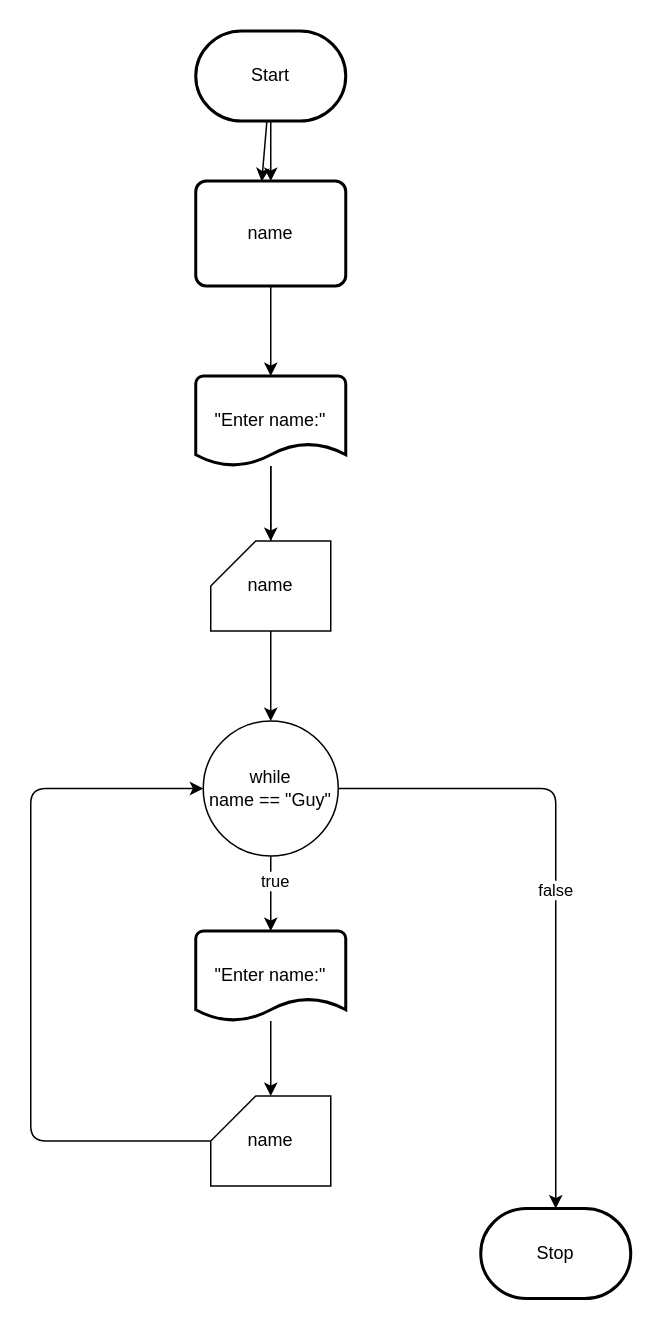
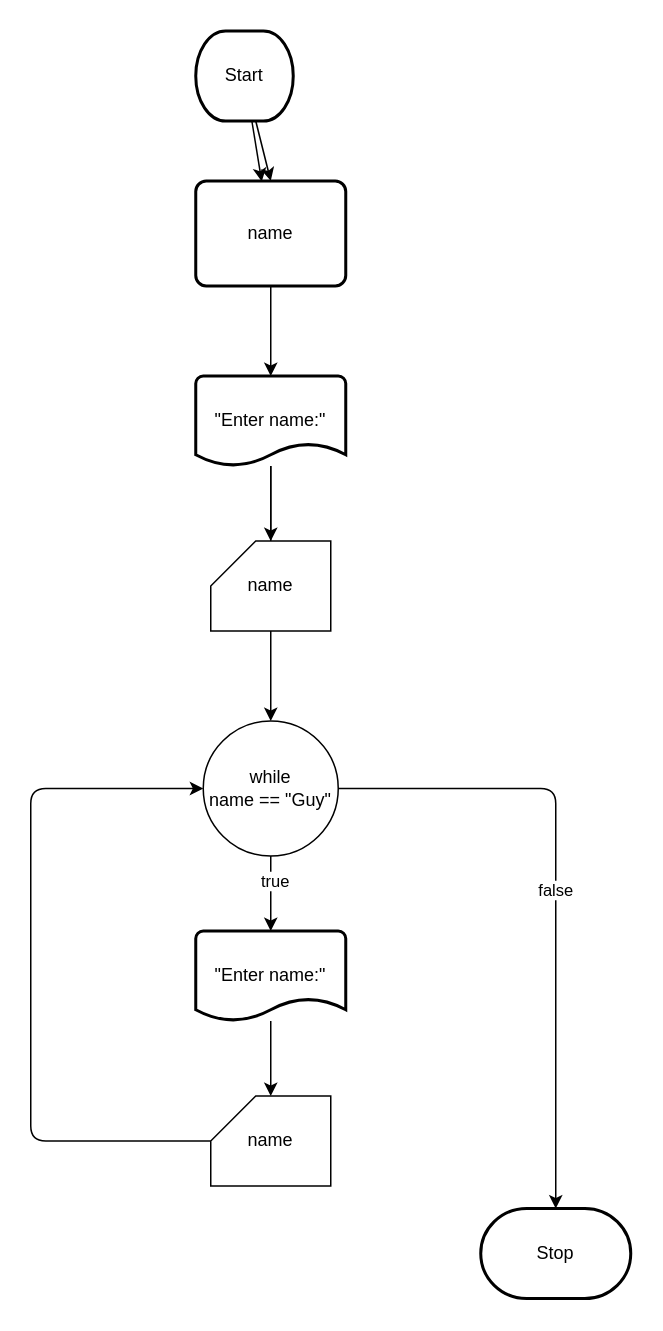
(271, 76) -> (245, 76)
